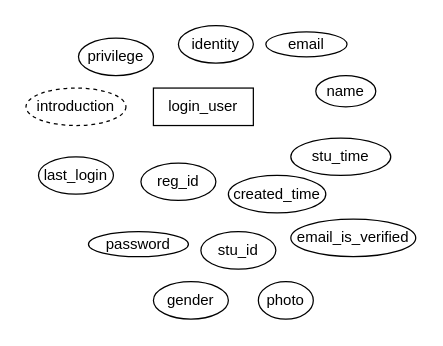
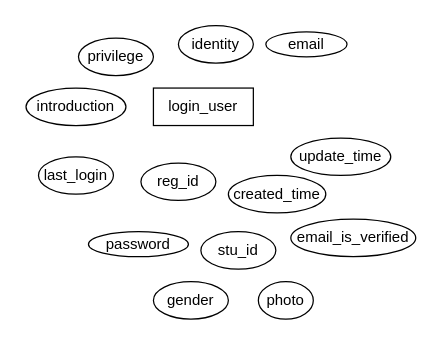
(346, 91) -> none
(76, 107) -> (76, 107)
(341, 157) -> (341, 157)
